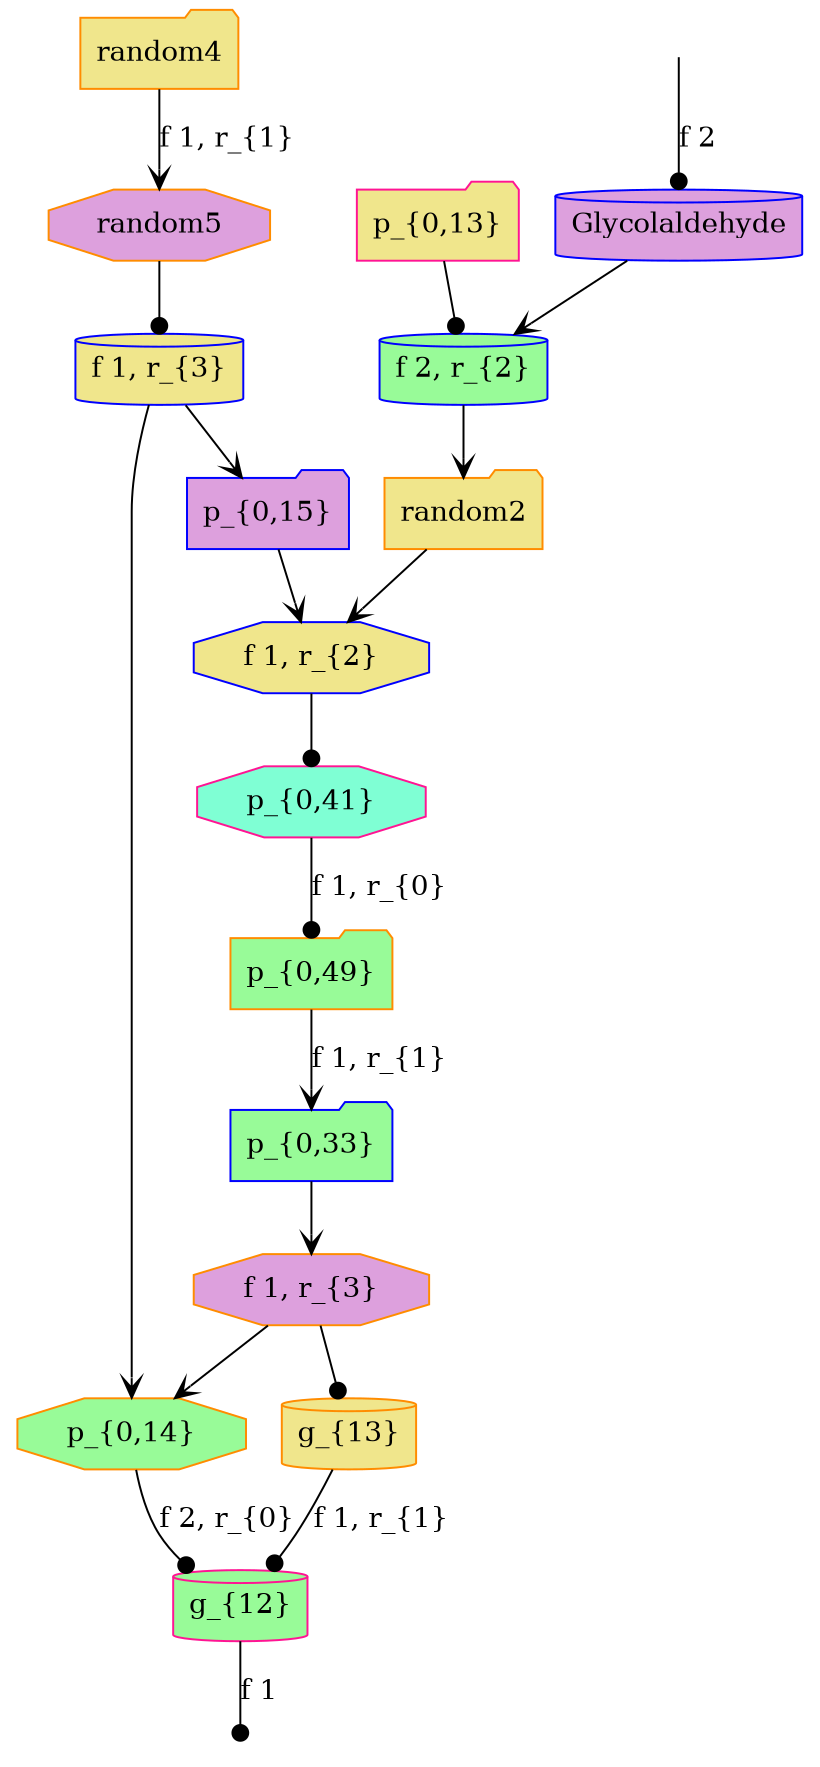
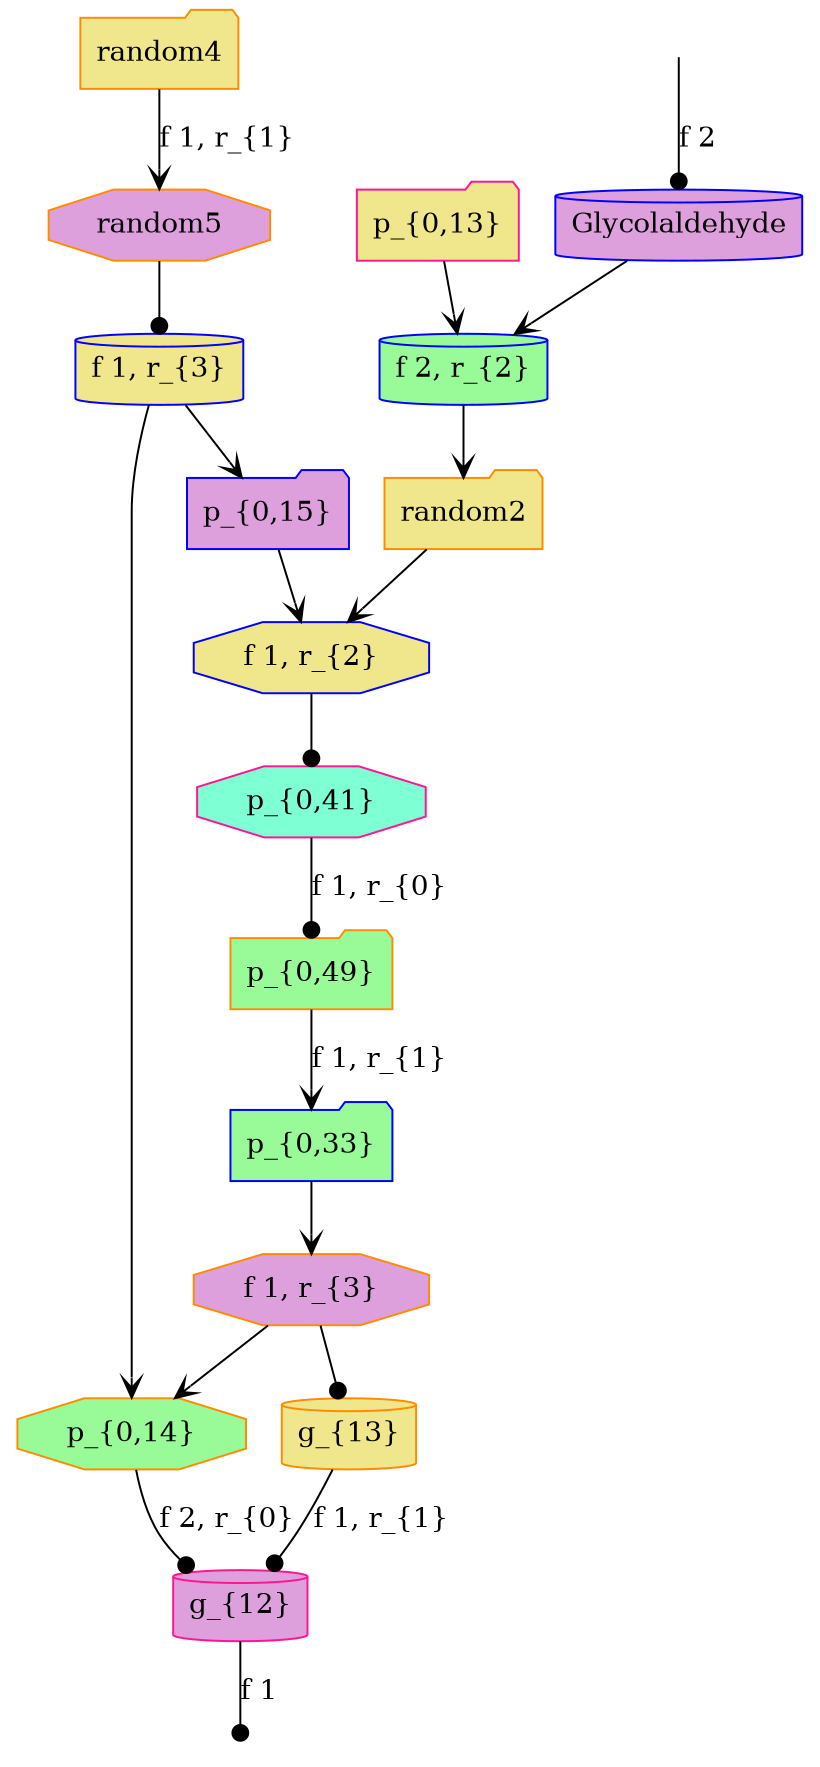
(449, 289) -> (449, 287)
(240, 1606) -> (240, 1606)
